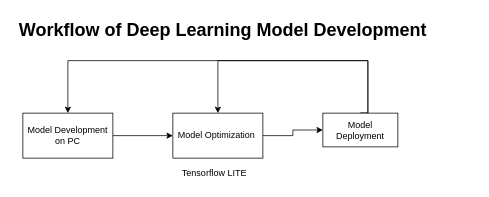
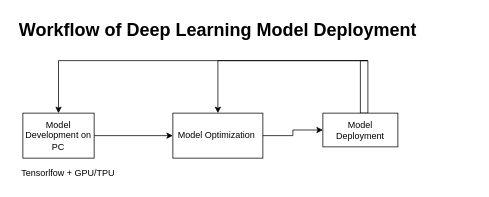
(117, 13) -> (114, 13)
(68, 135) -> (59, 135)
none -> (68, 173)
(214, 173) -> none
